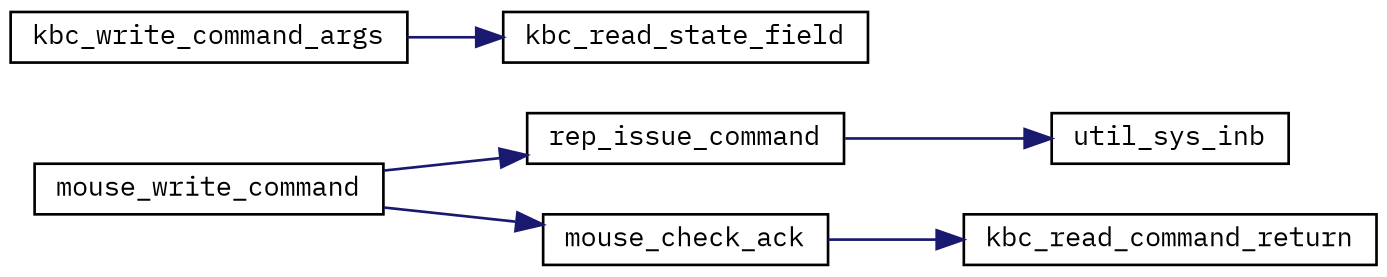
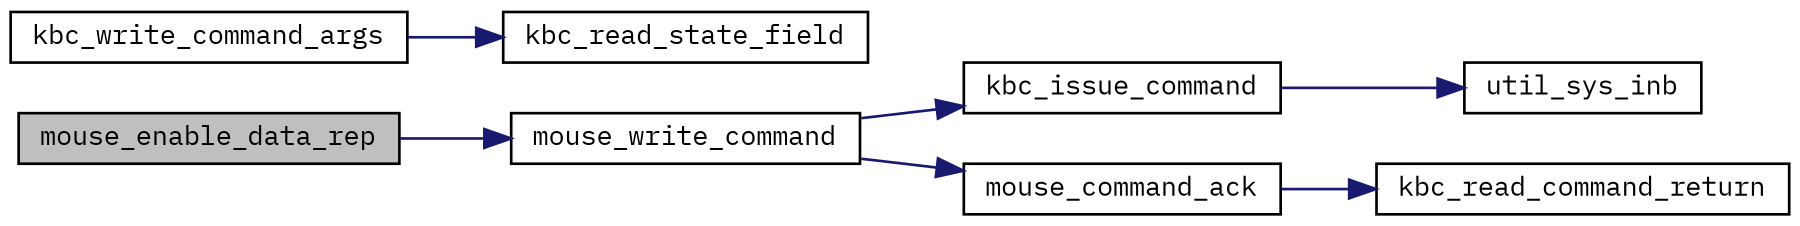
none -> (209, 138)
(686, 138) -> (1122, 88)
(686, 240) -> (1122, 189)
